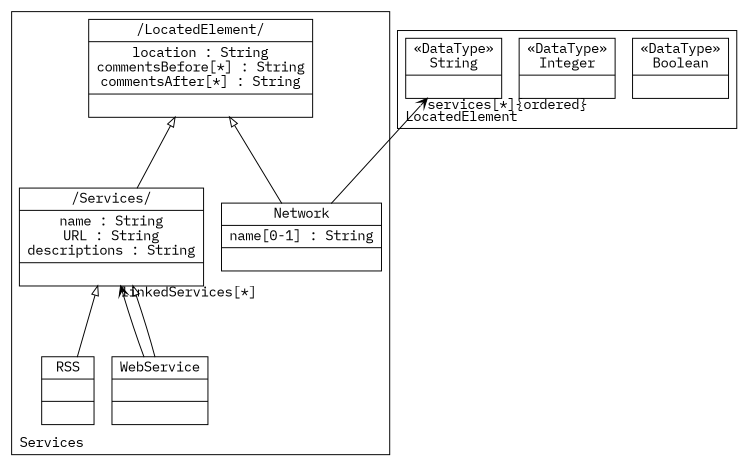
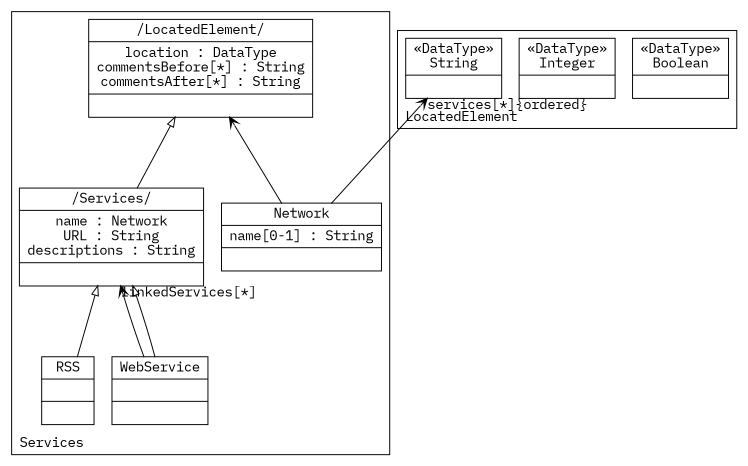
(201, 53) -> (201, 53)
(258, 165) -> (258, 165)
(111, 222) -> (111, 222)
